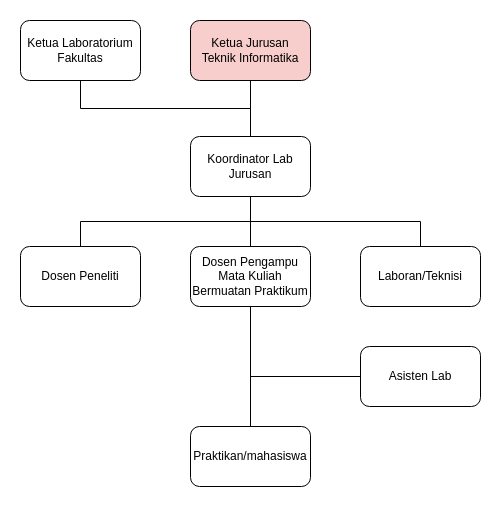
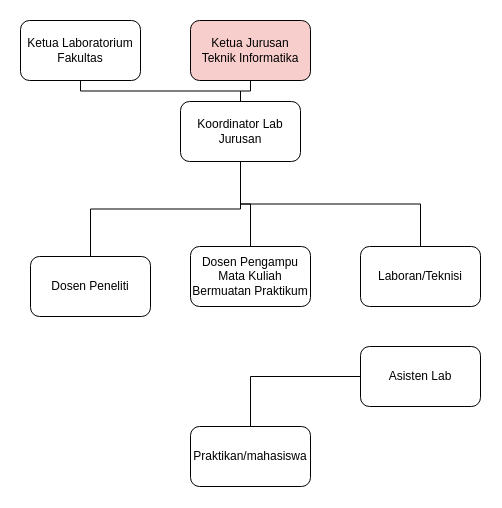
(251, 167) -> (241, 132)
(81, 277) -> (91, 287)
(251, 341) -> none
